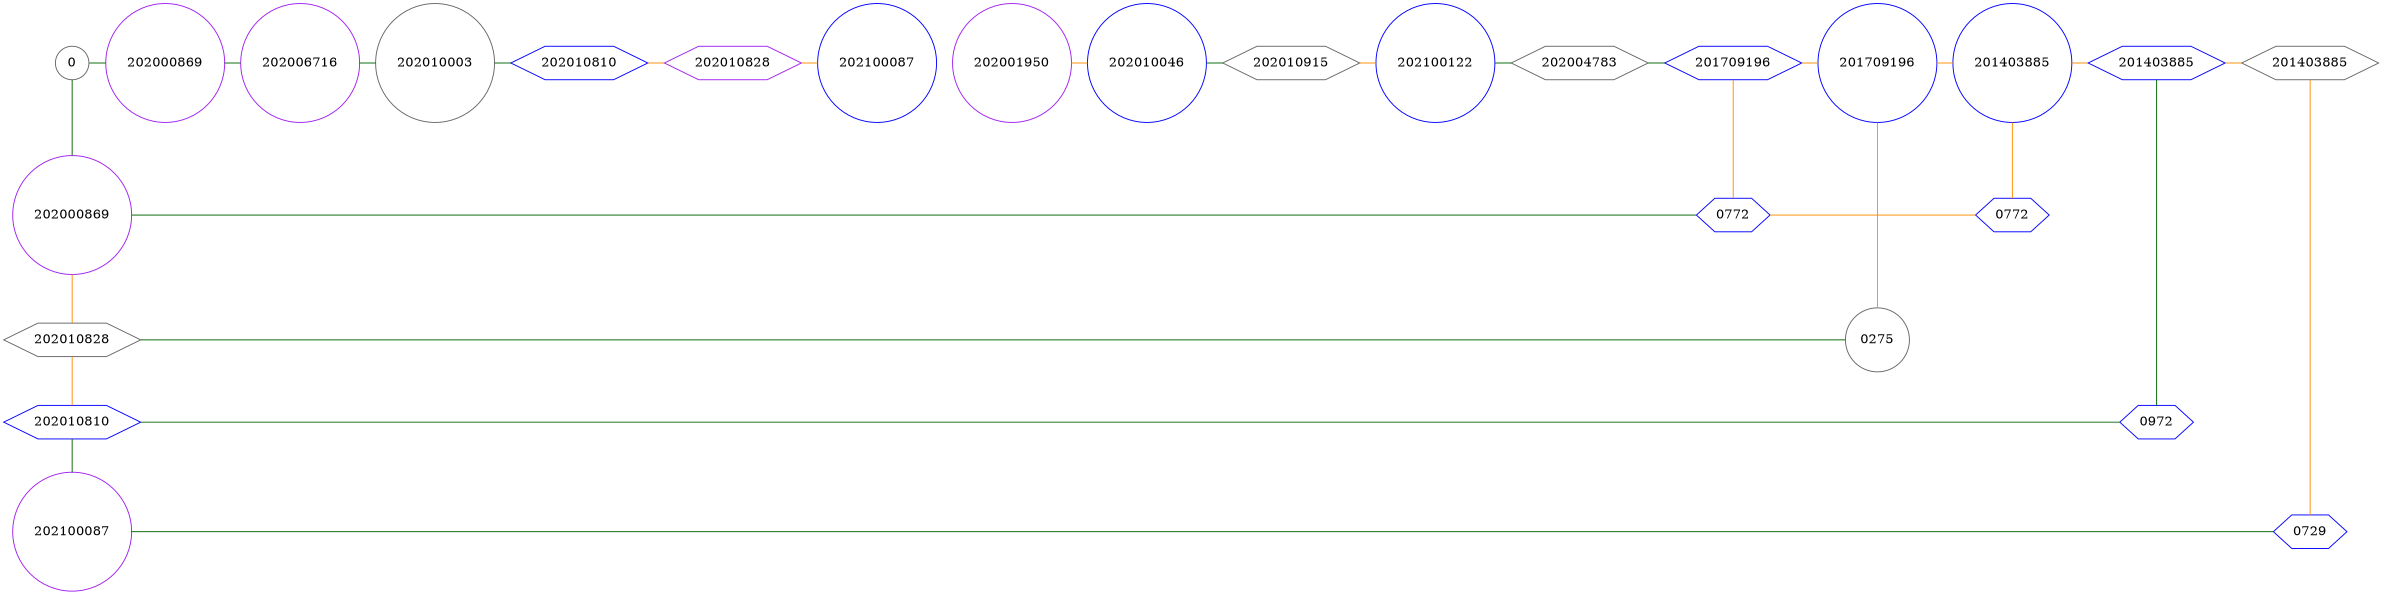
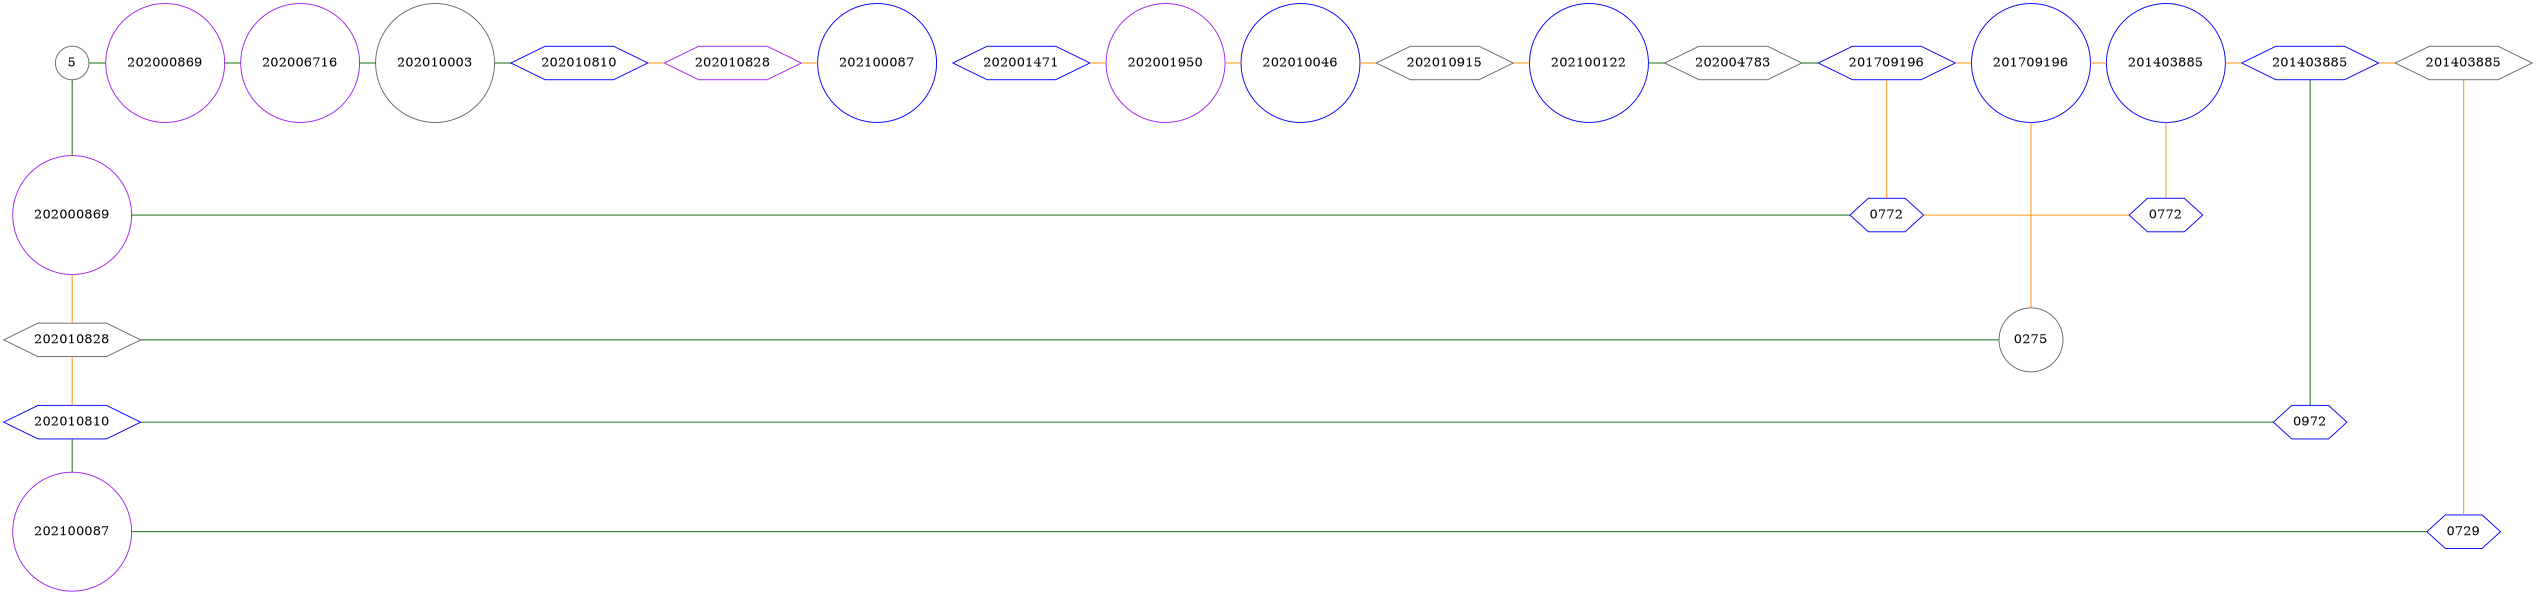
(72, 63) -> (72, 63)
none -> (1021, 63)
(1215, 63) -> (1368, 63)
